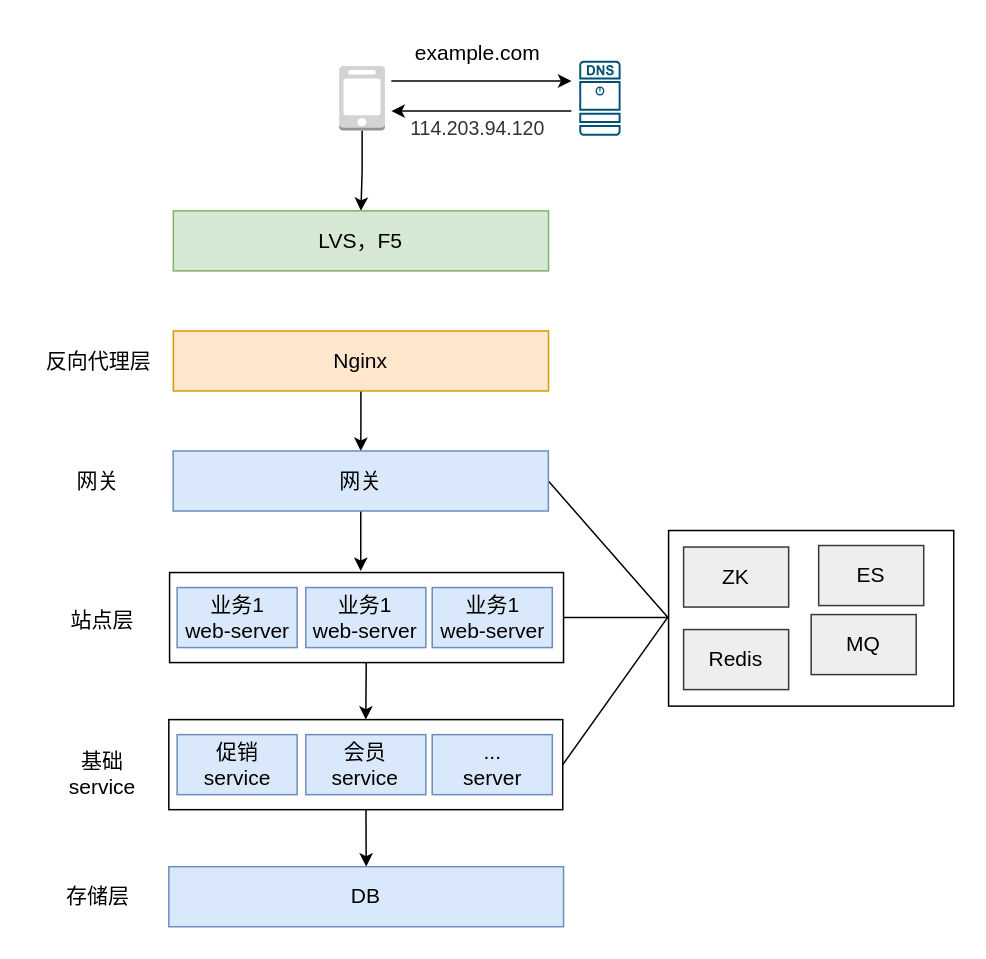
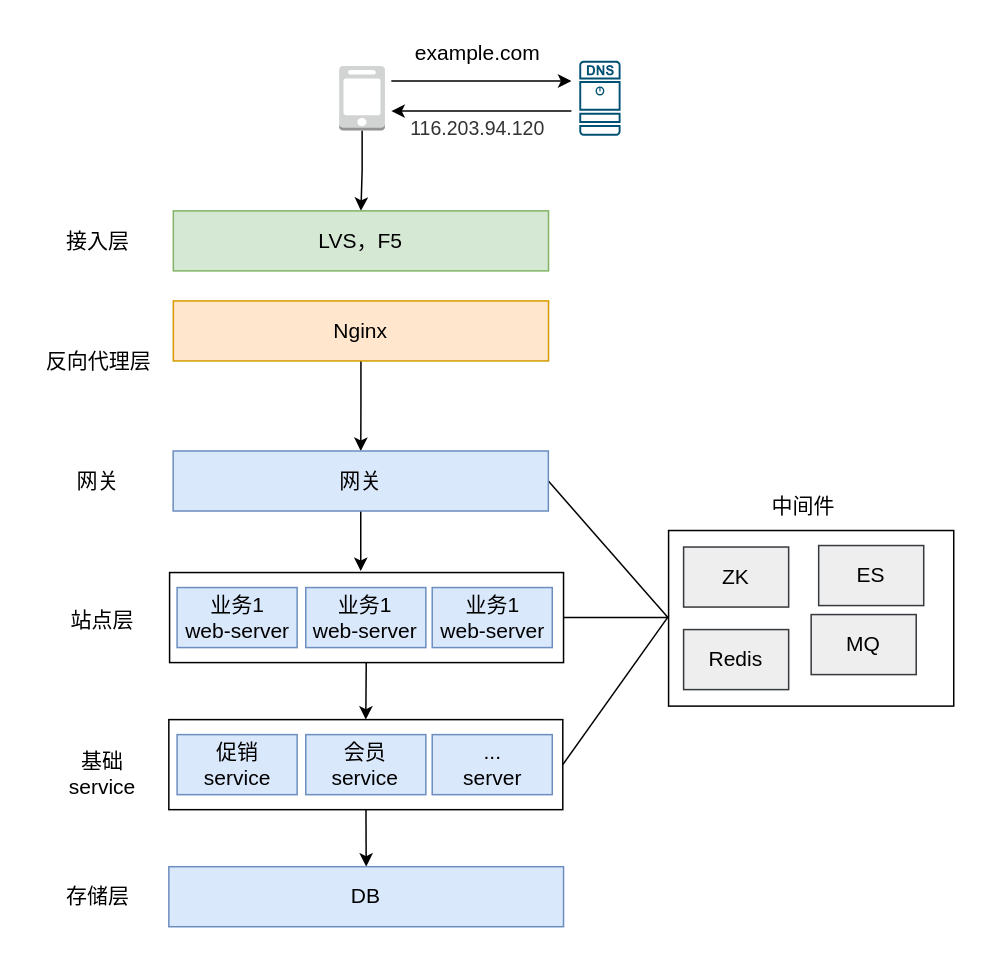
(478, 128) -> (478, 128)
none -> (98, 241)
(361, 361) -> (361, 331)
none -> (803, 506)
